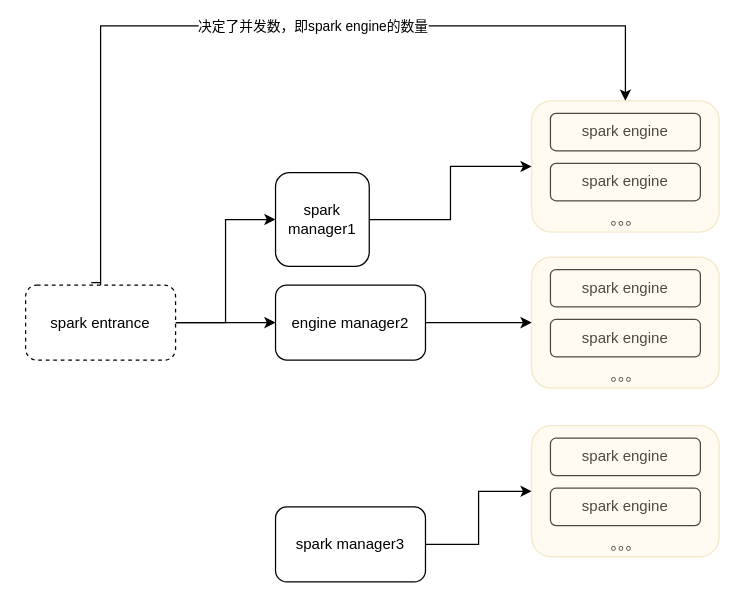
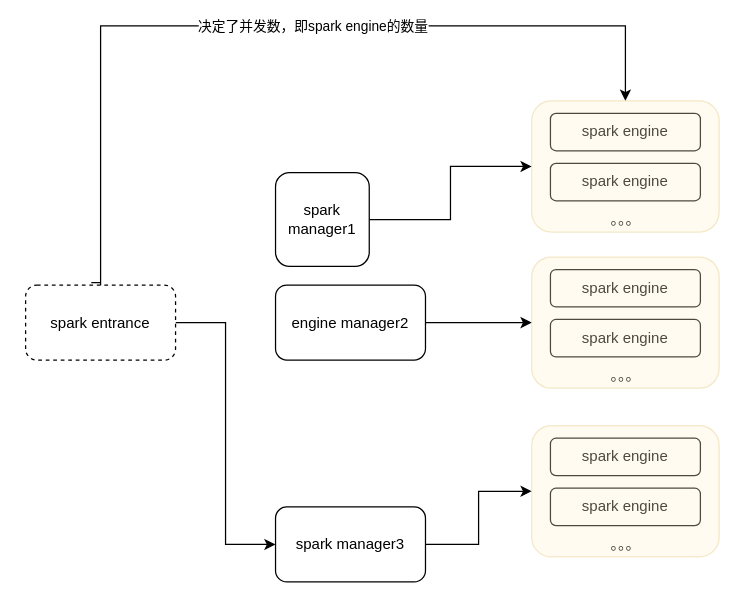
(226, 249) -> none
(248, 323) -> none
none -> (226, 455)
